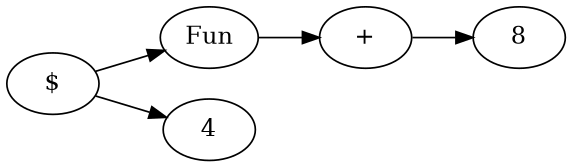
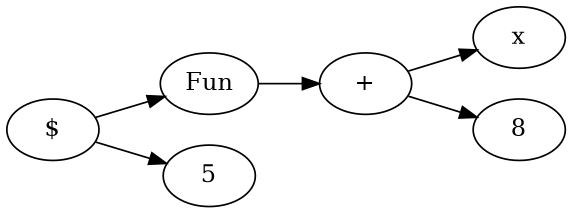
none -> (519, 38)
(209, 130) -> (209, 176)
